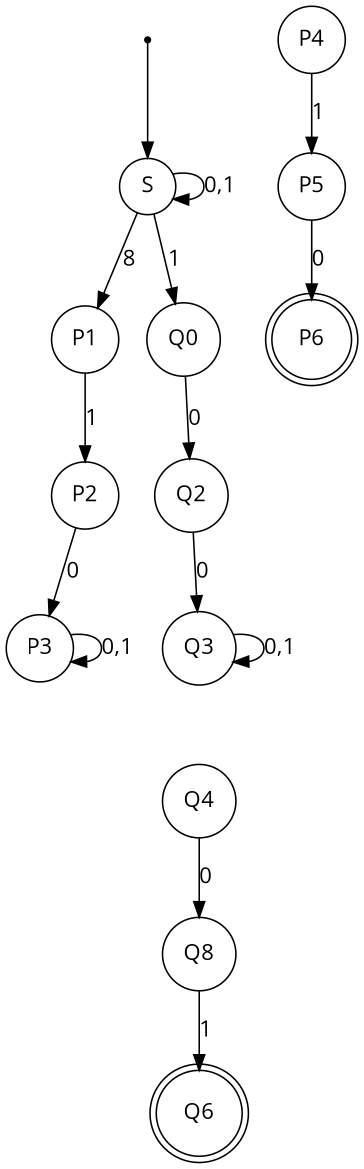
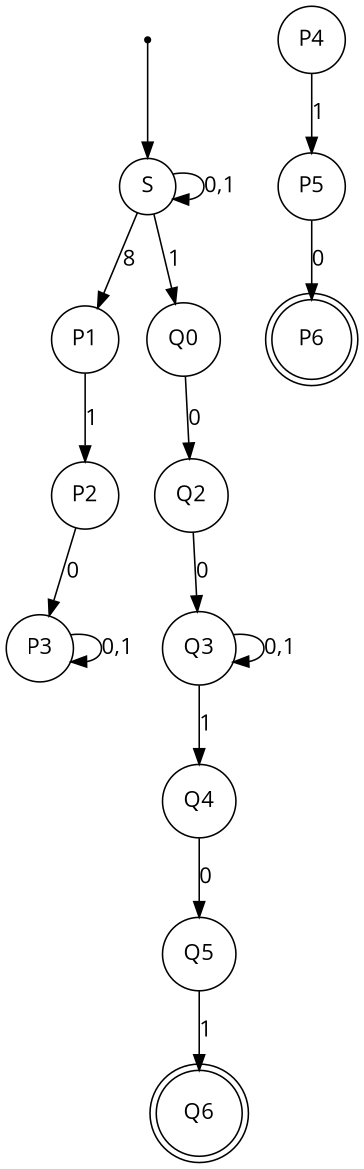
none -> (199, 717)
(199, 954) -> (199, 954)
